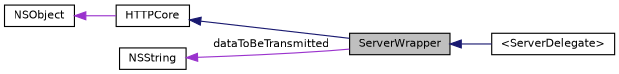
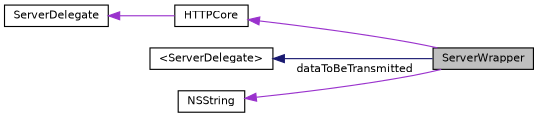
(39, 16) -> (56, 16)
(275, 30) -> (349, 33)
(477, 44) -> (359, 59)
